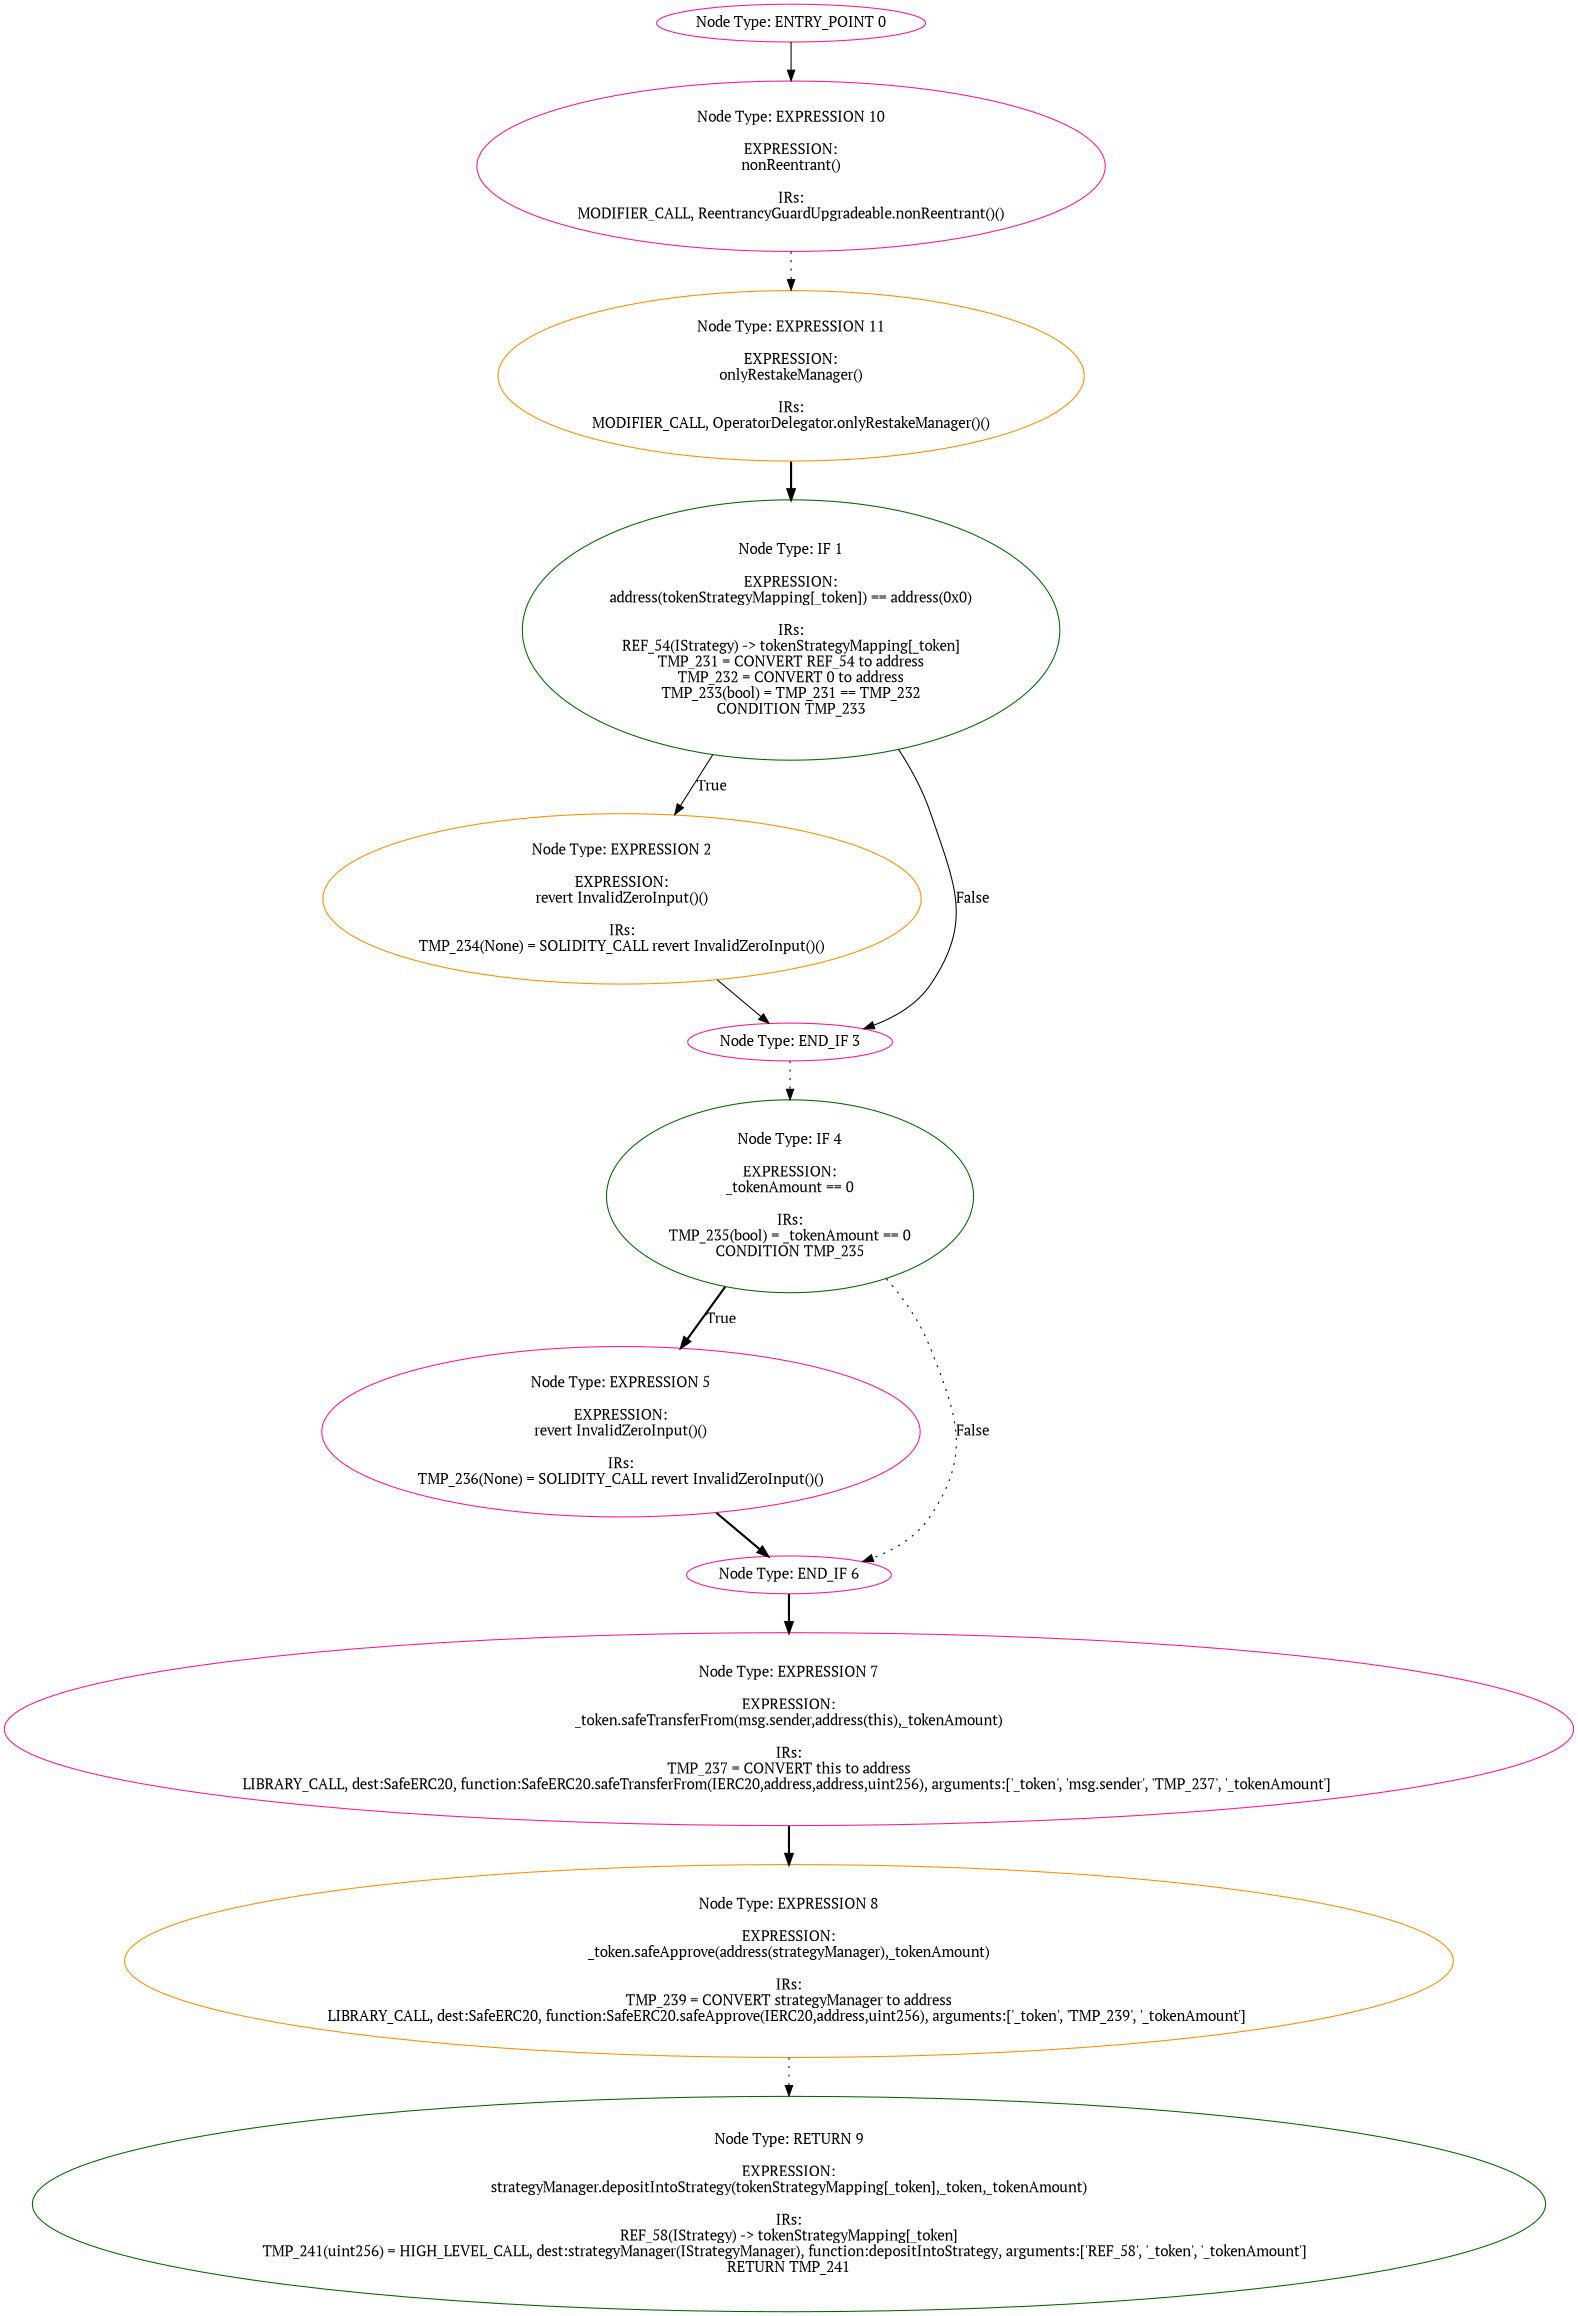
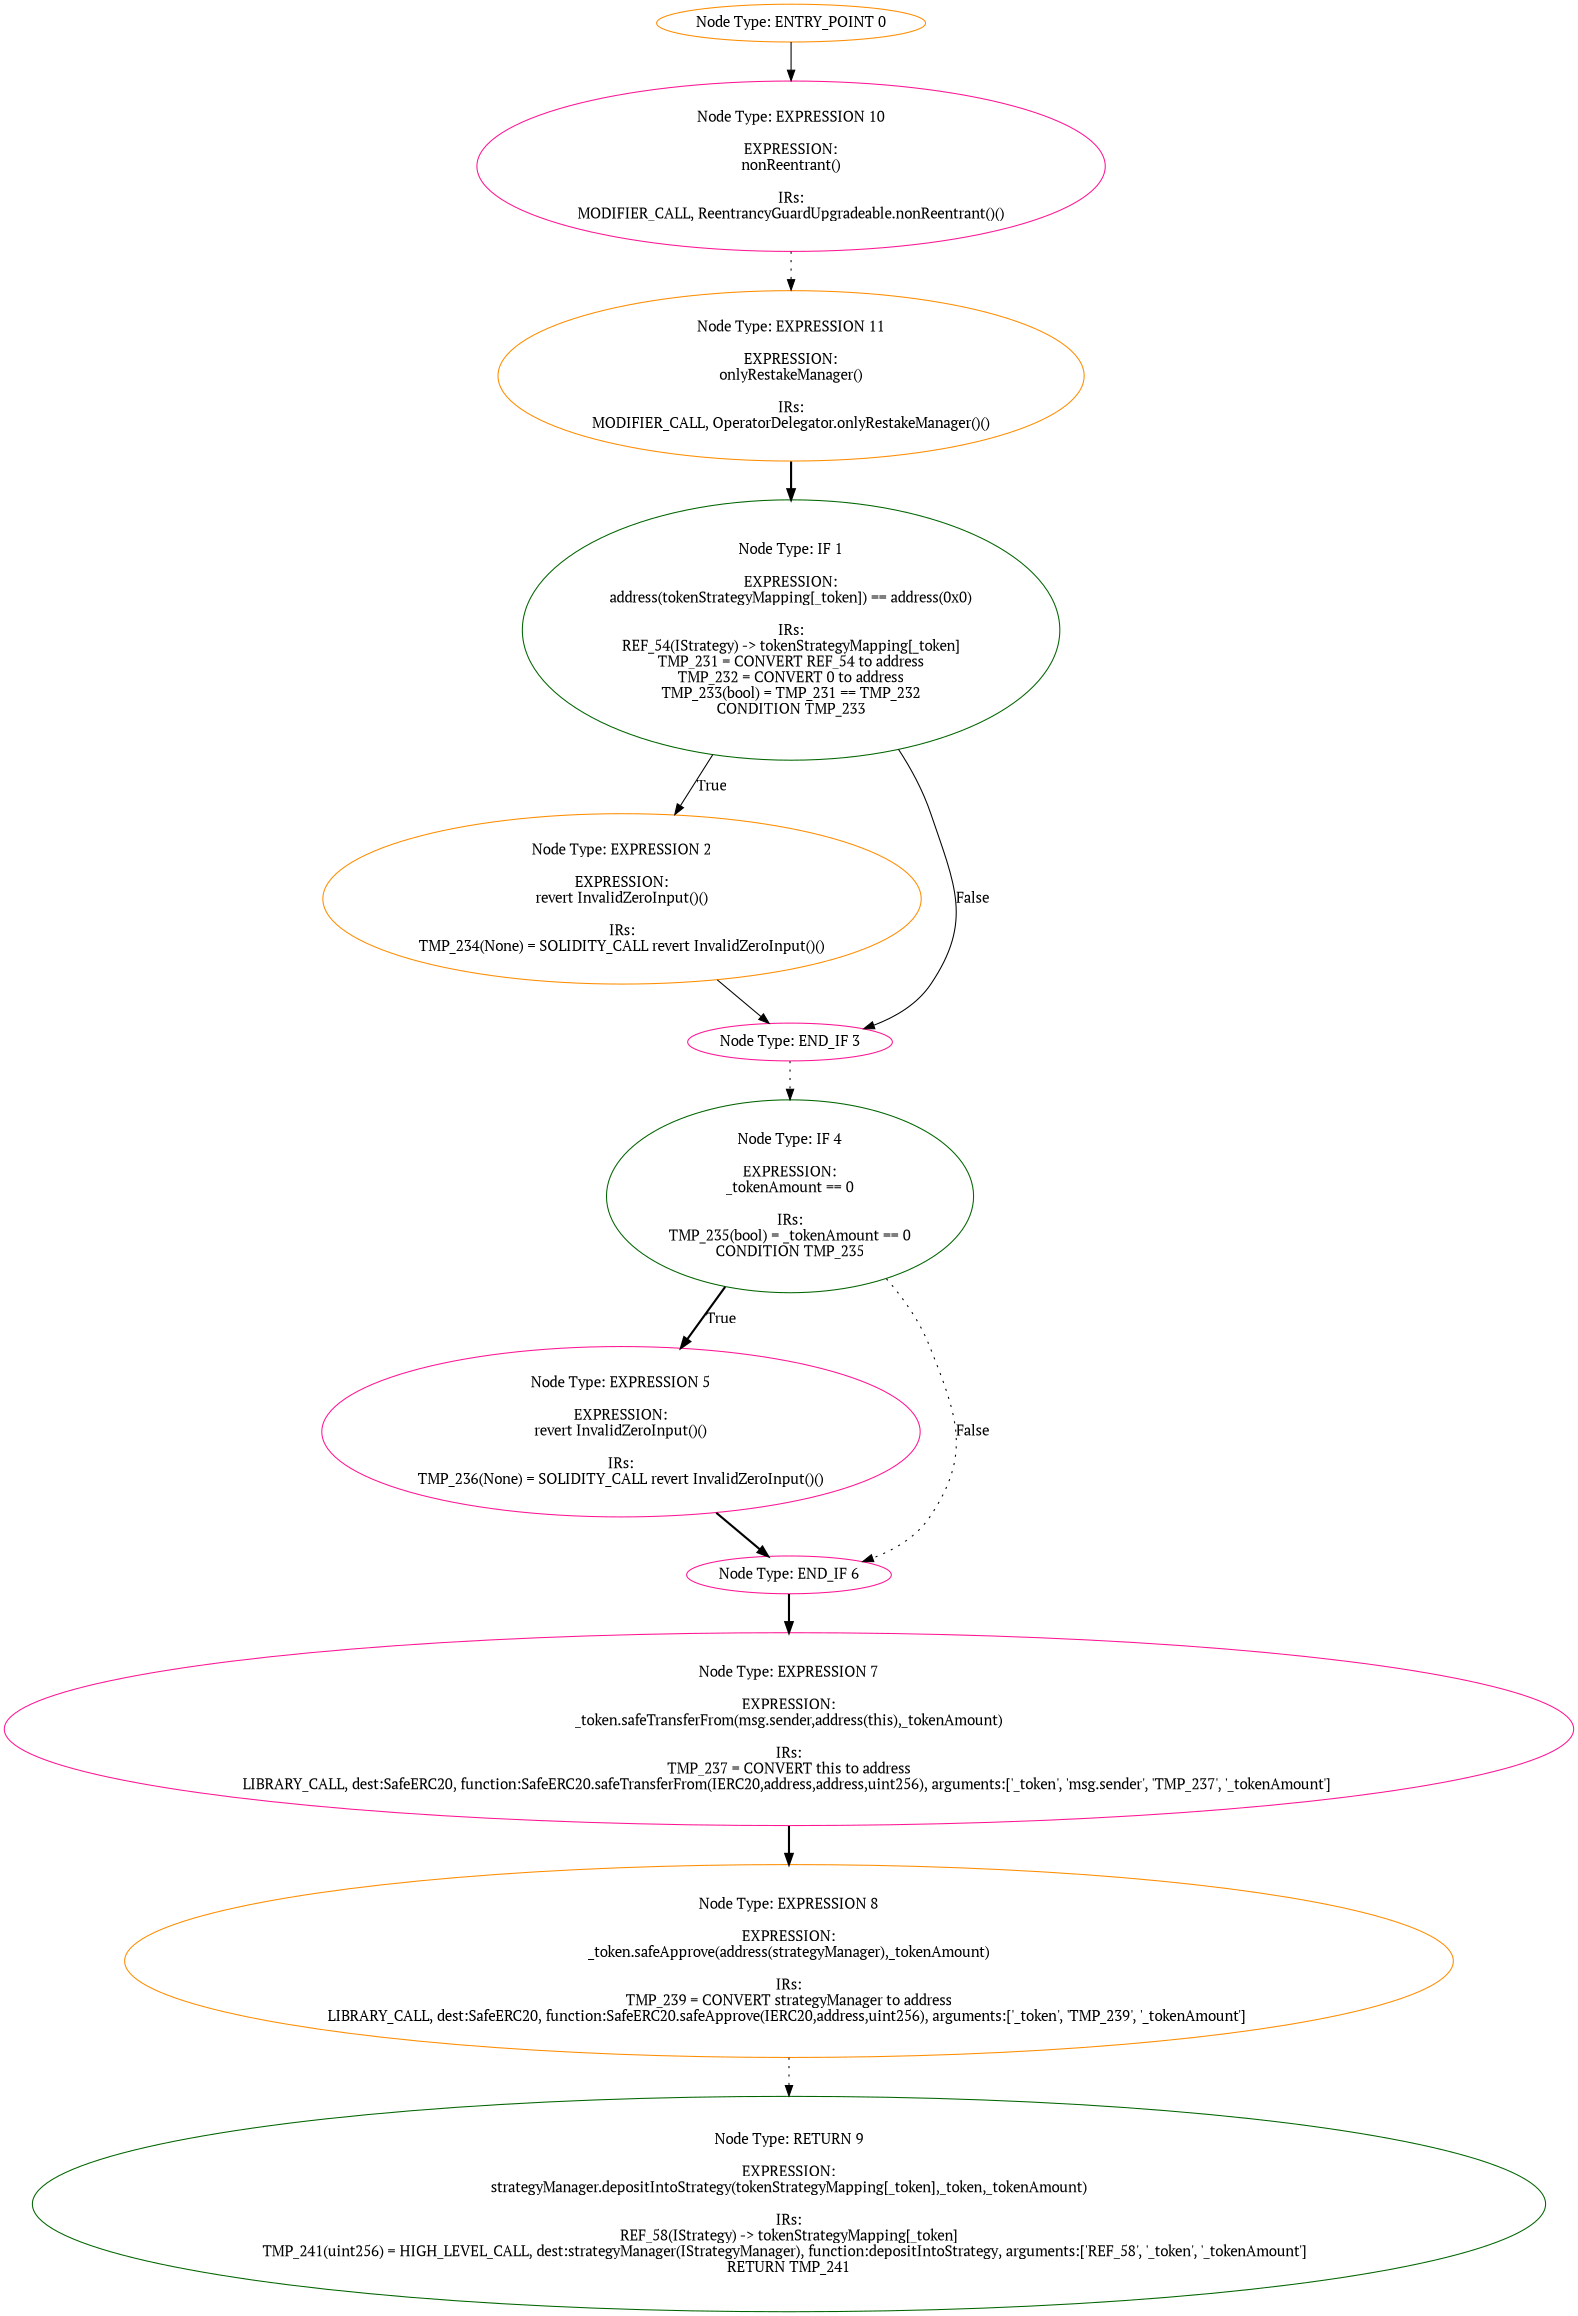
(791, 23) -> (791, 23)
